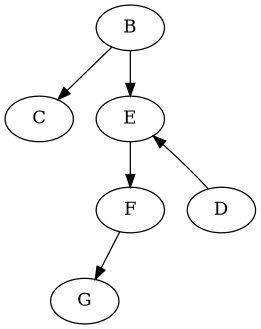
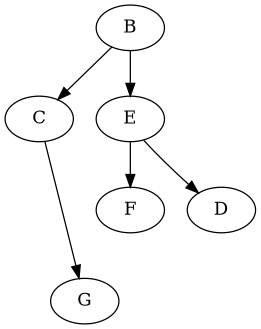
(186, 166) -> (166, 163)
(110, 250) -> (60, 204)
